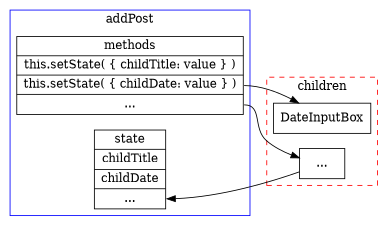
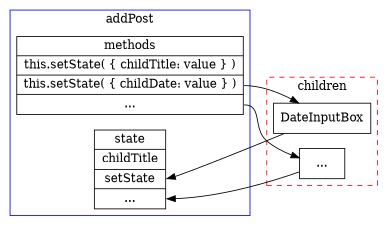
none -> (230, 156)
(130, 179) -> (130, 179)
